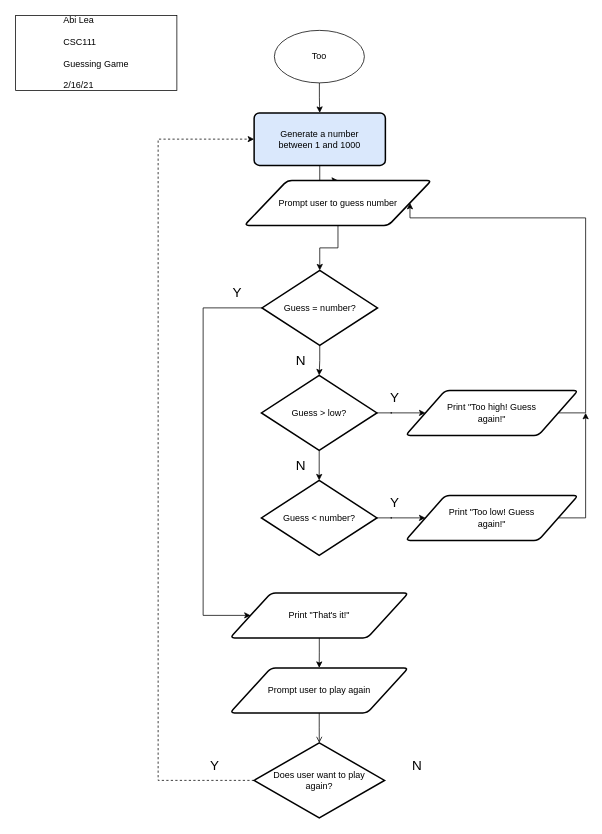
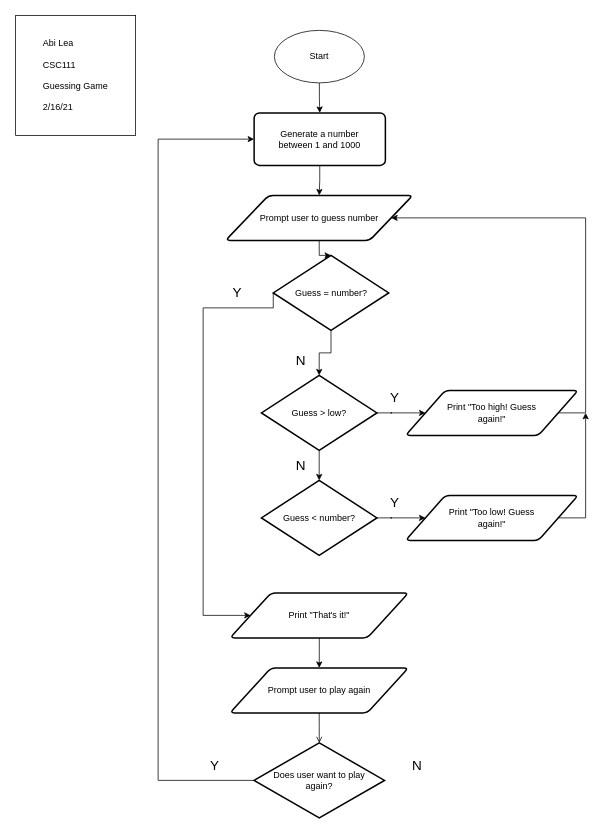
(96, 53) -> (75, 75)
(319, 57) -> (319, 57)
(320, 139) -> (320, 139)
(338, 203) -> (319, 218)
(320, 308) -> (331, 293)
(158, 461) -> (158, 461)
